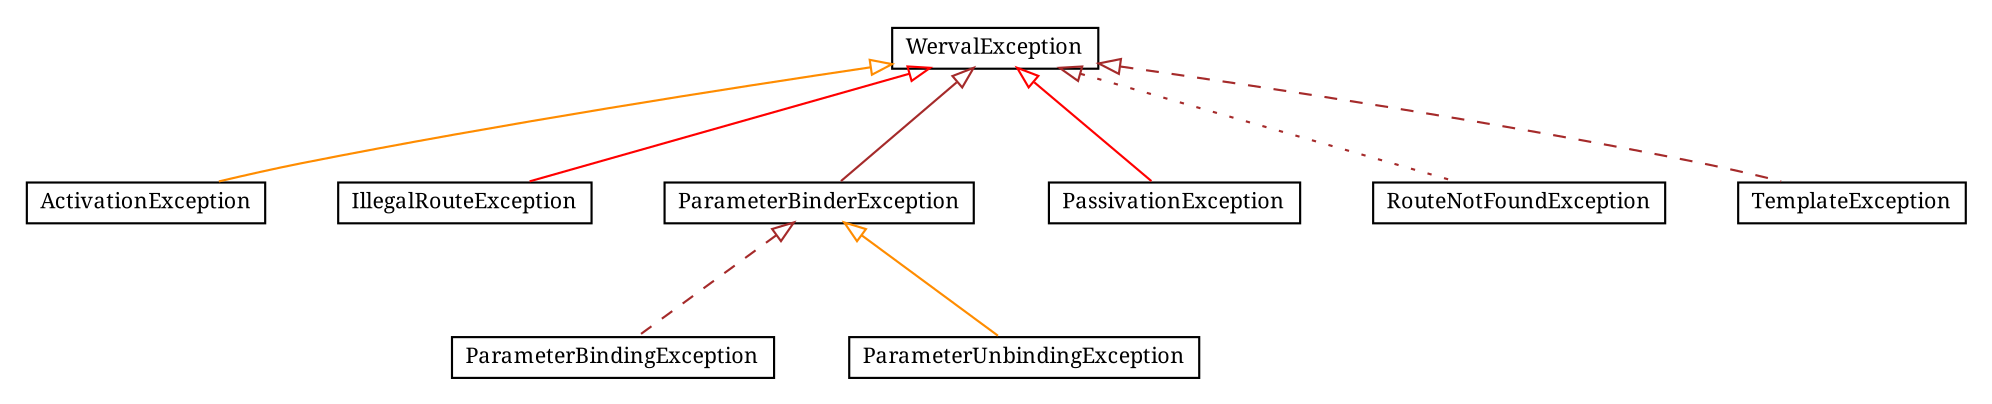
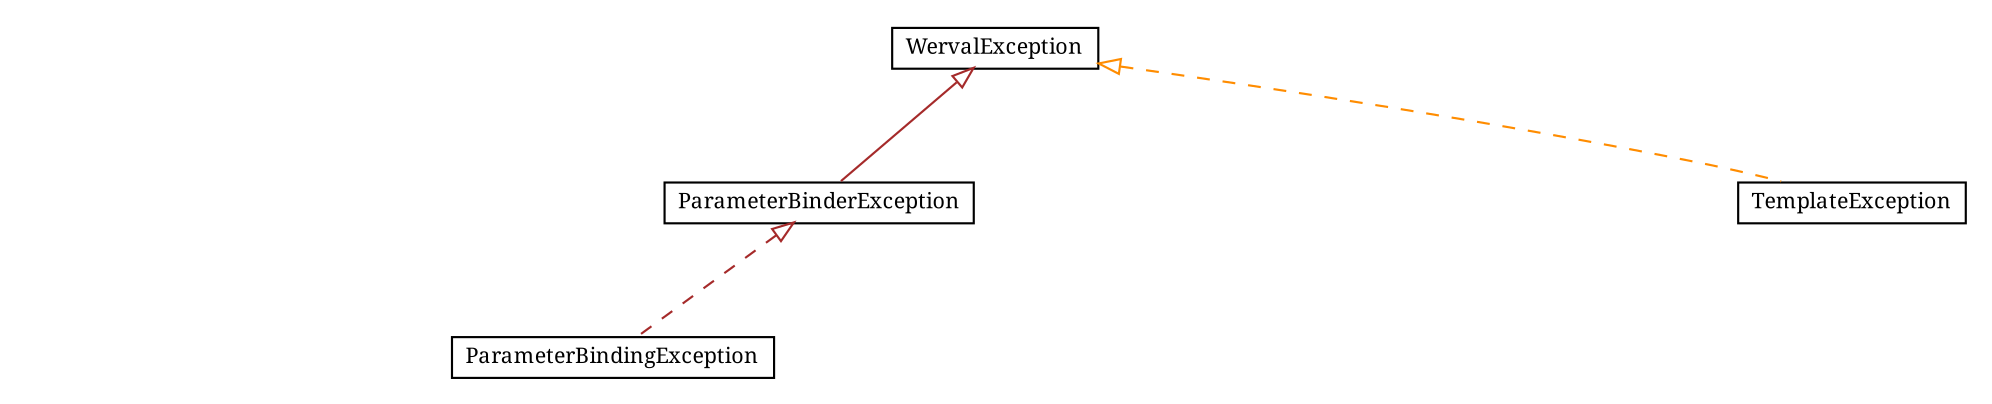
(1452, 118) -> (1452, 118)
(145, 202) -> none
(465, 202) -> none
(1173, 202) -> none
(1519, 202) -> none
(1023, 356) -> none
